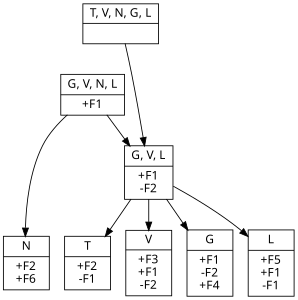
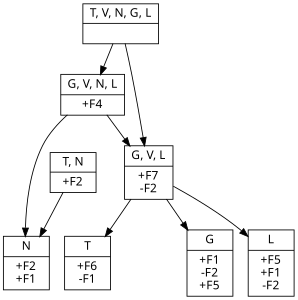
none -> (108, 55)
(93, 105) -> (93, 105)
none -> (73, 173)
(149, 176) -> (149, 176)
(149, 263) -> none
(88, 266) -> (88, 266)
(26, 279) -> (26, 279)
(210, 286) -> (210, 286)
(271, 286) -> (271, 286)
